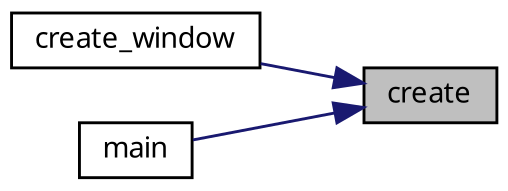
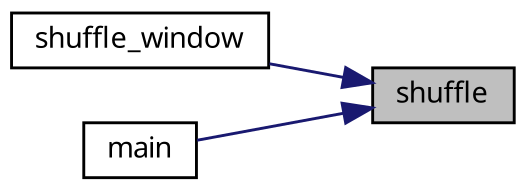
(136, 40) -> (140, 40)
(430, 95) -> (443, 95)
